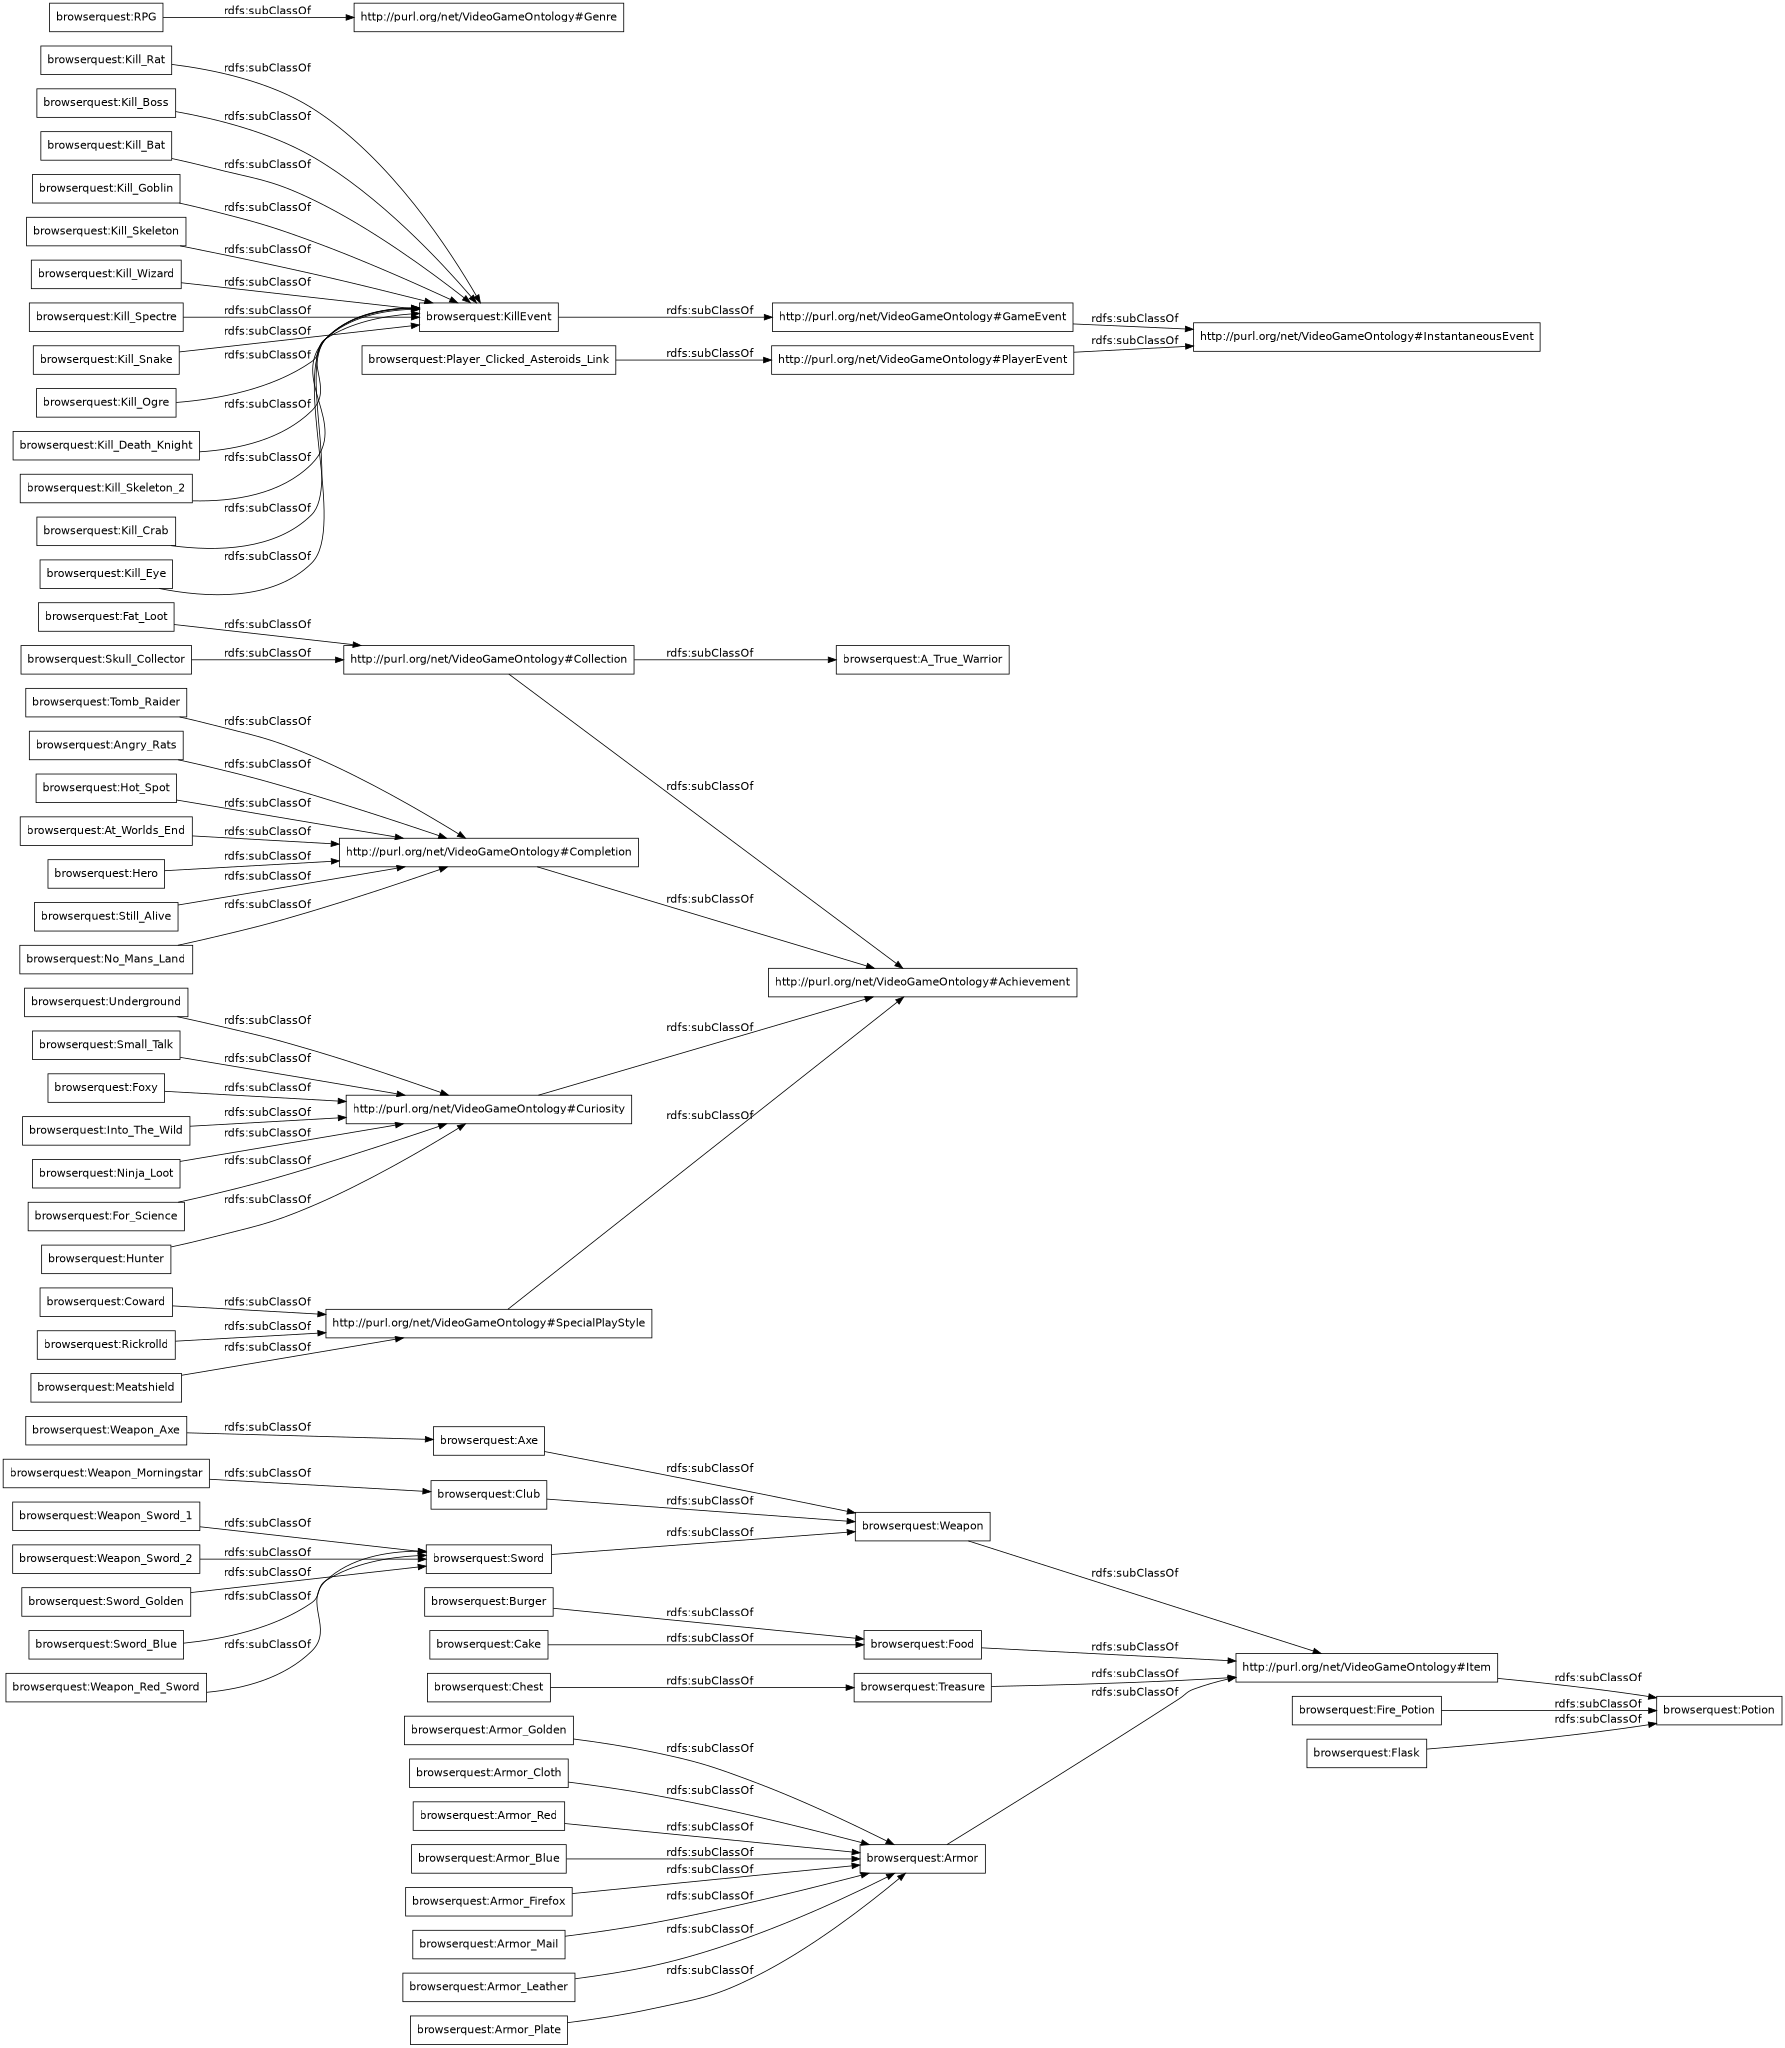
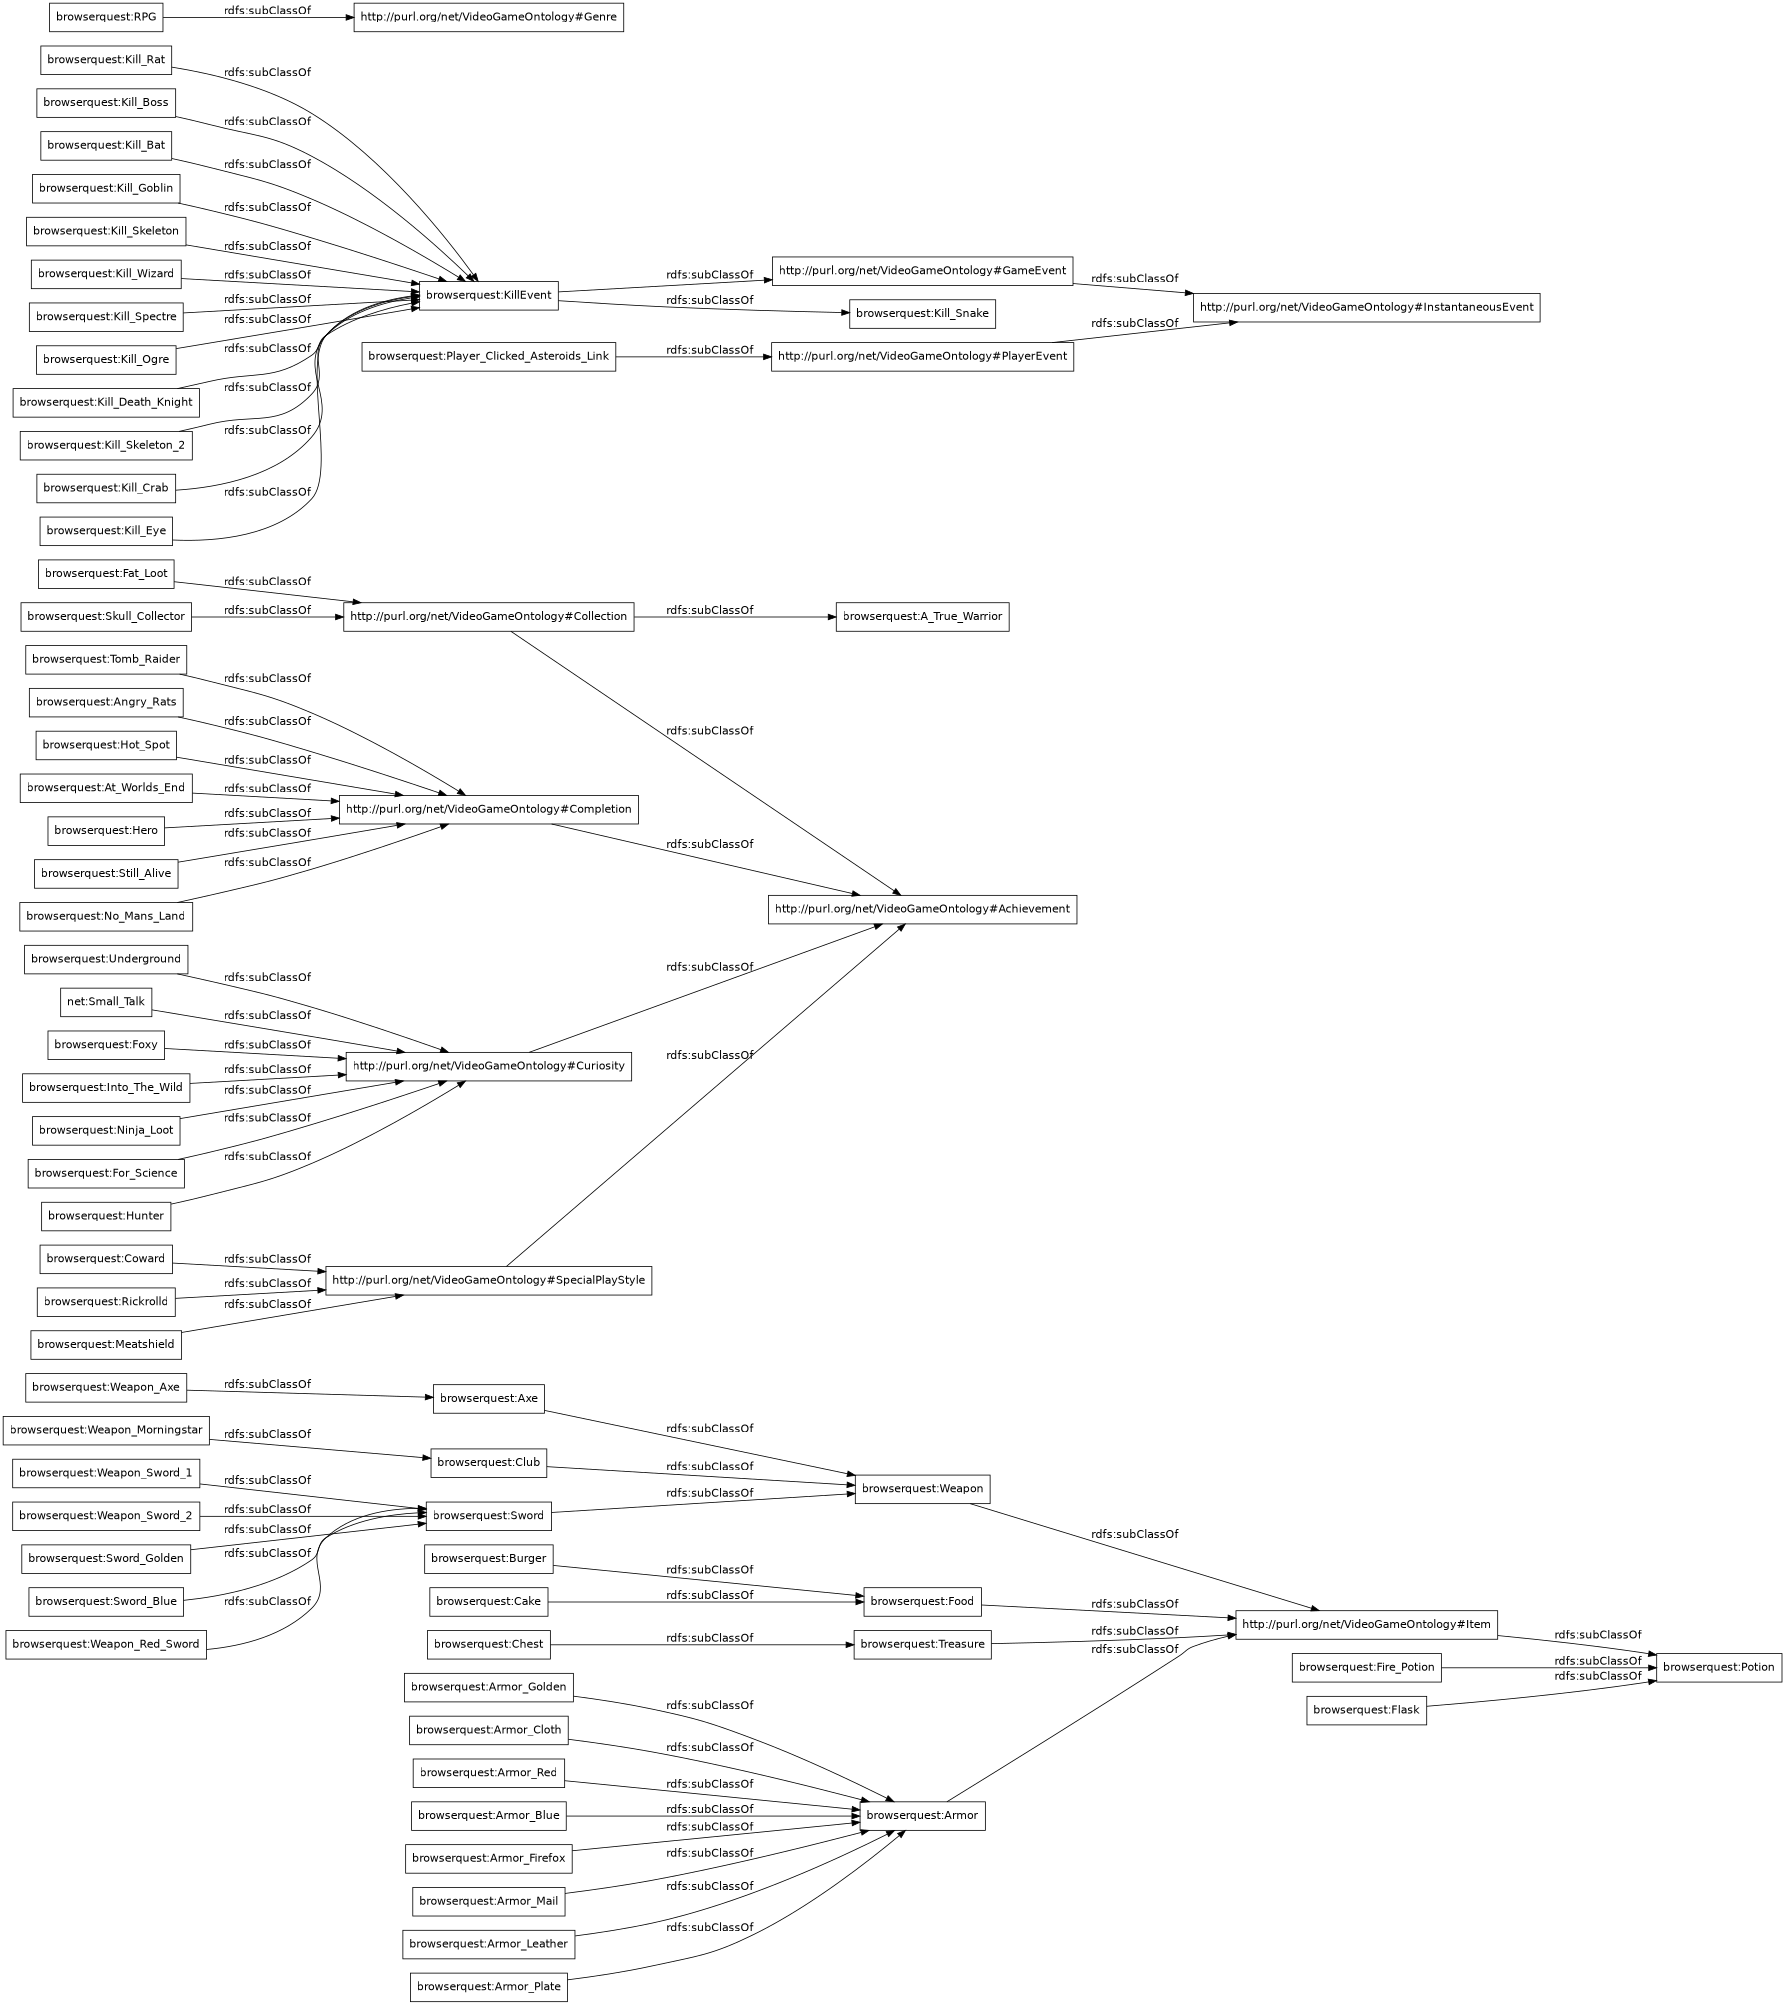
(295, 339) -> (700, 308)
(106, 1045) -> (106, 1002)
